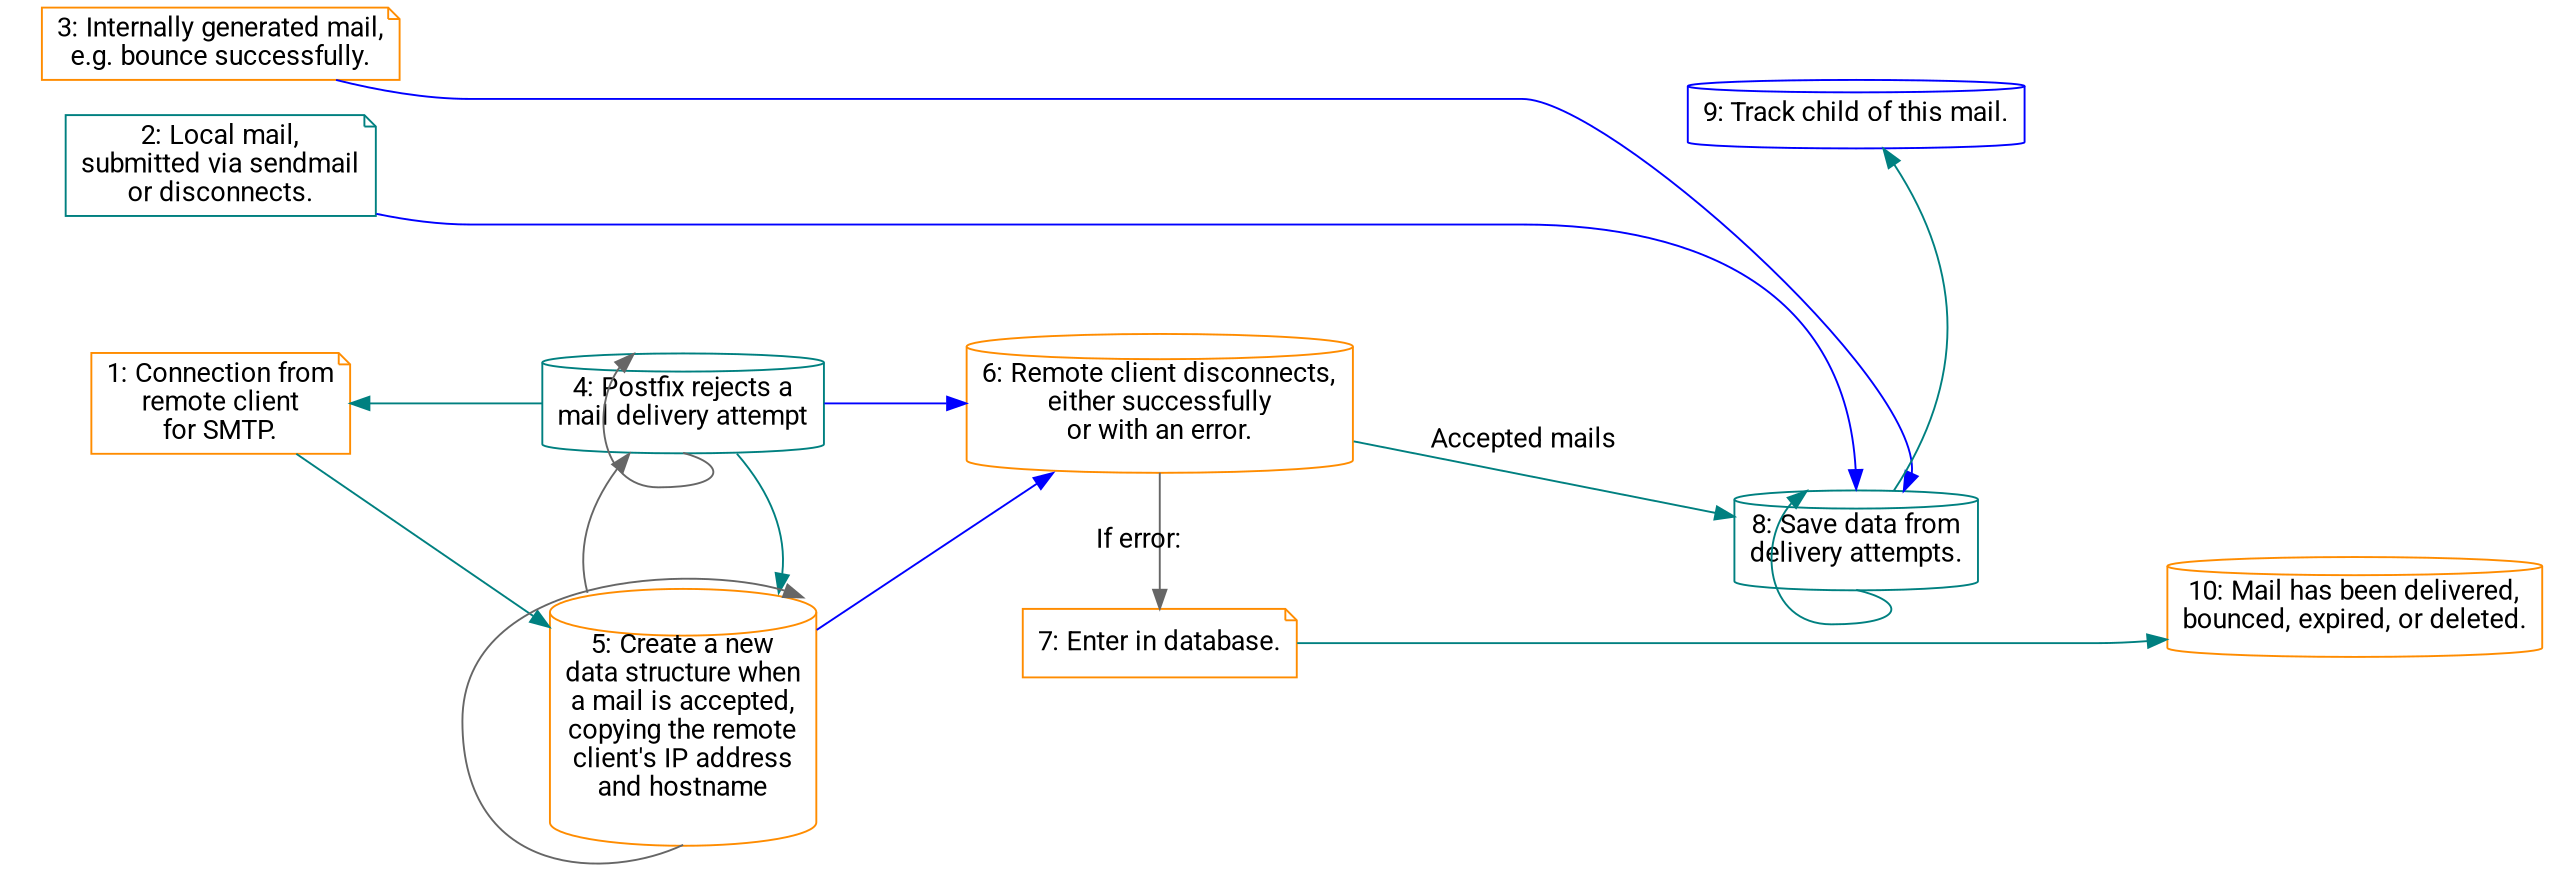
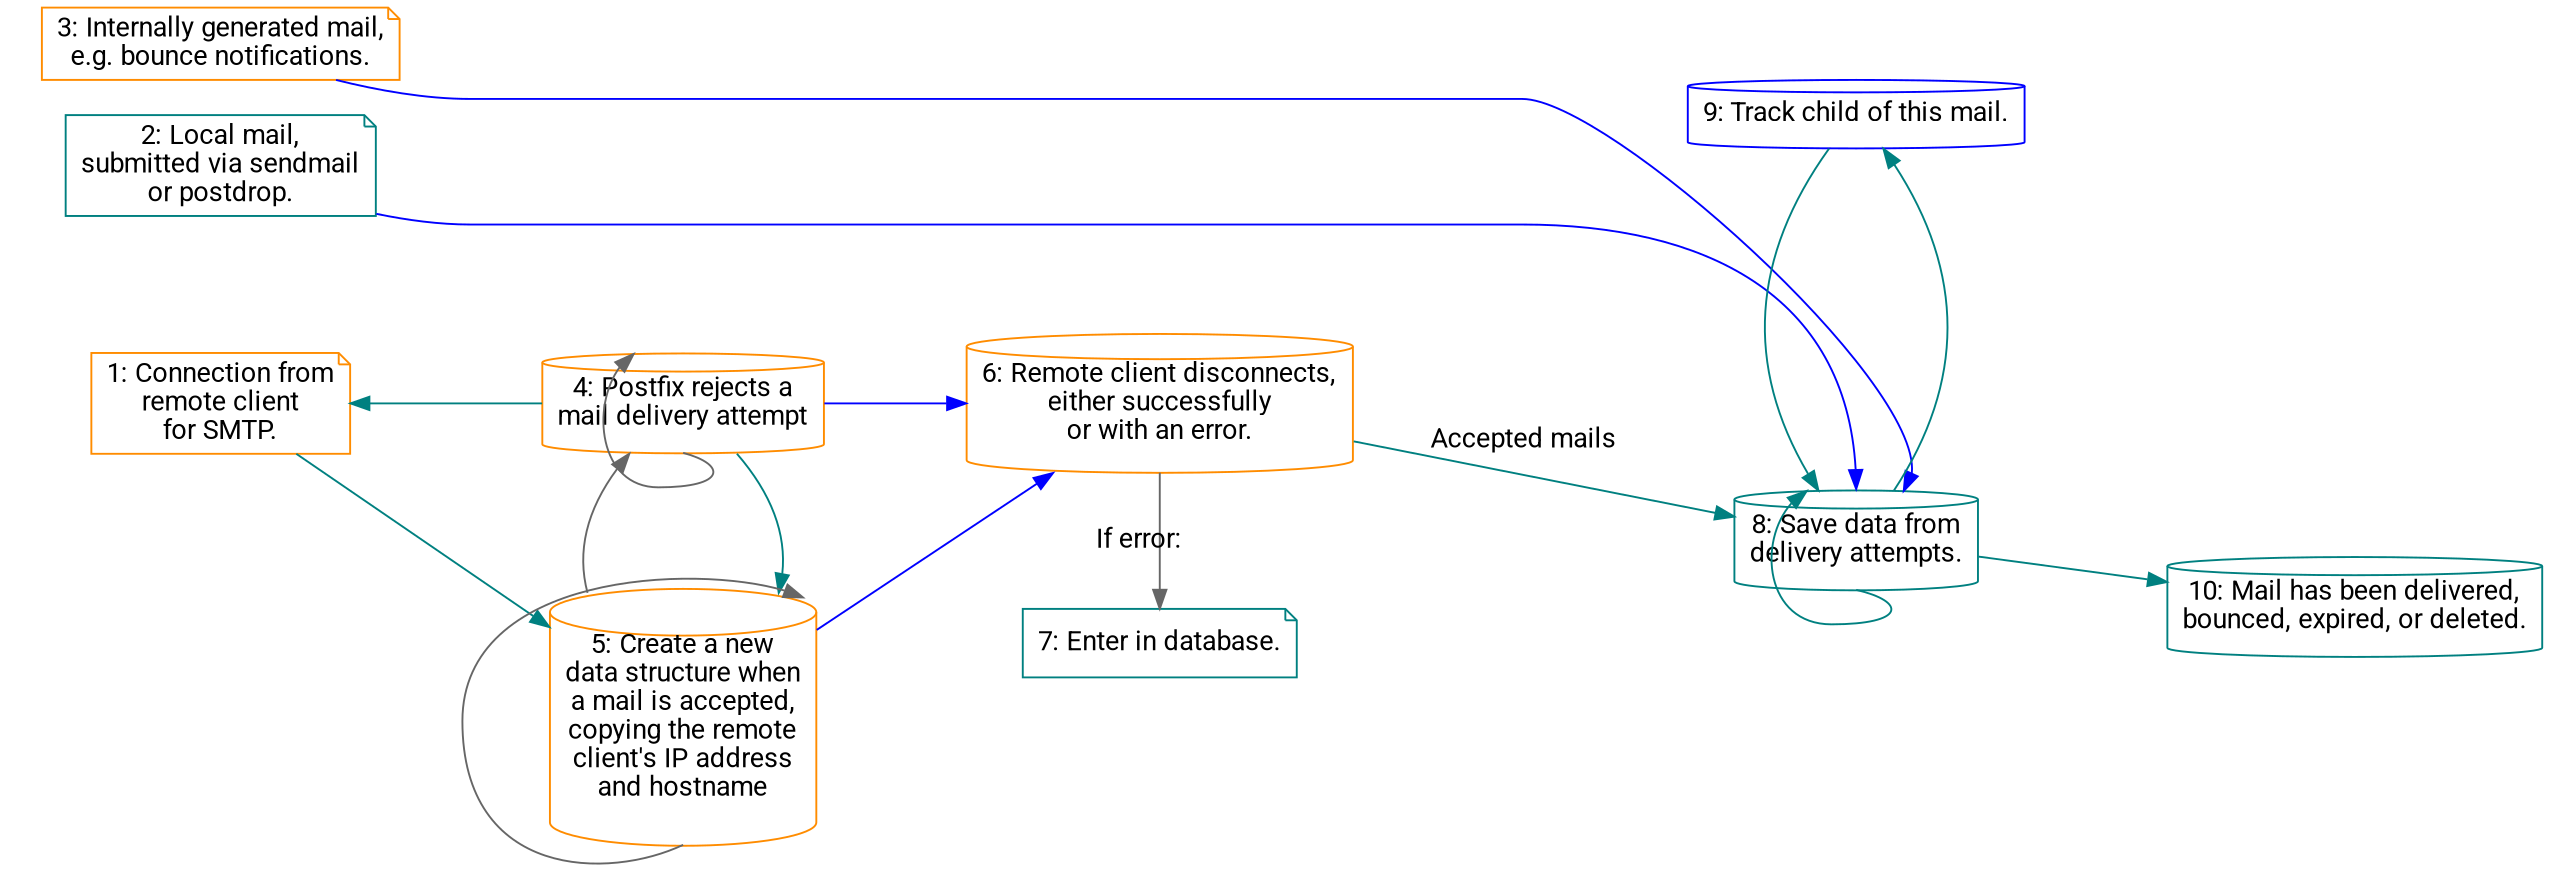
(221, 44) -> (221, 44)
(221, 166) -> (221, 166)
none -> (1766, 308)
(683, 403) -> (683, 403)
(2355, 607) -> (2355, 607)
(1160, 643) -> (1160, 643)
(1722, 643) -> (2063, 568)
